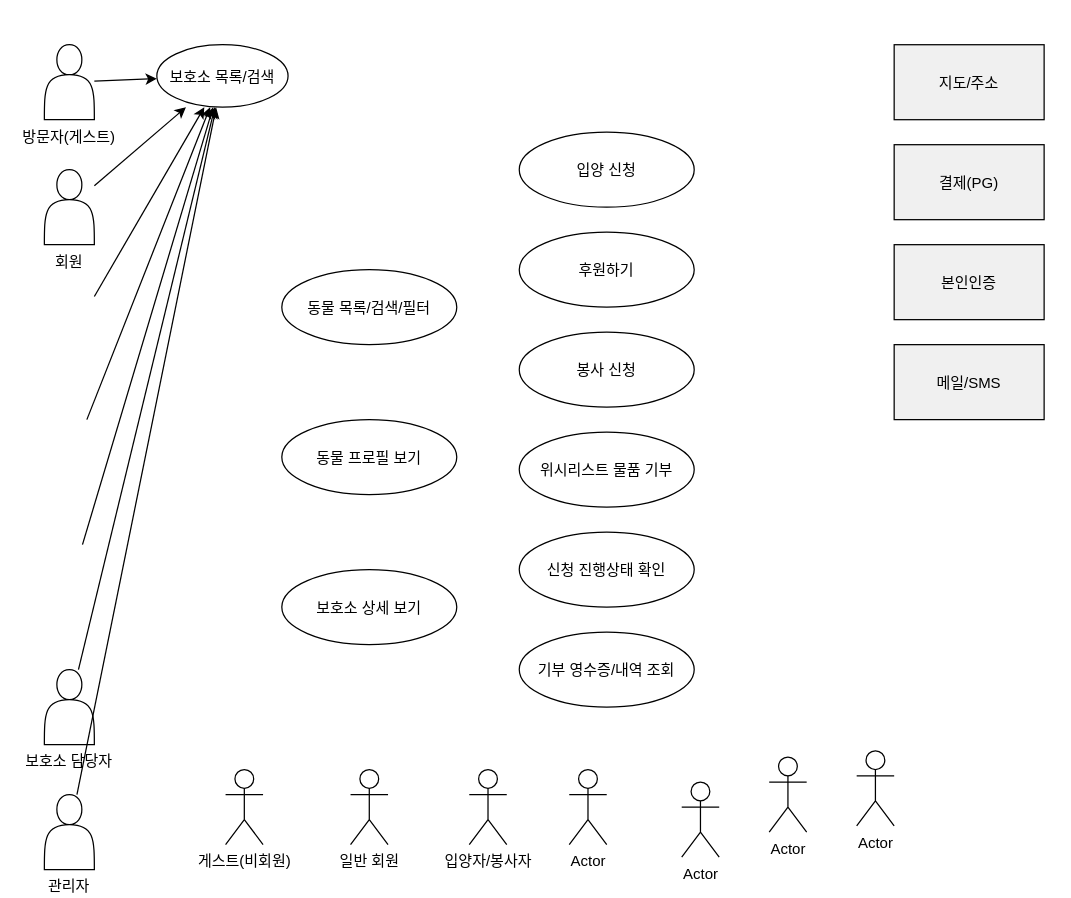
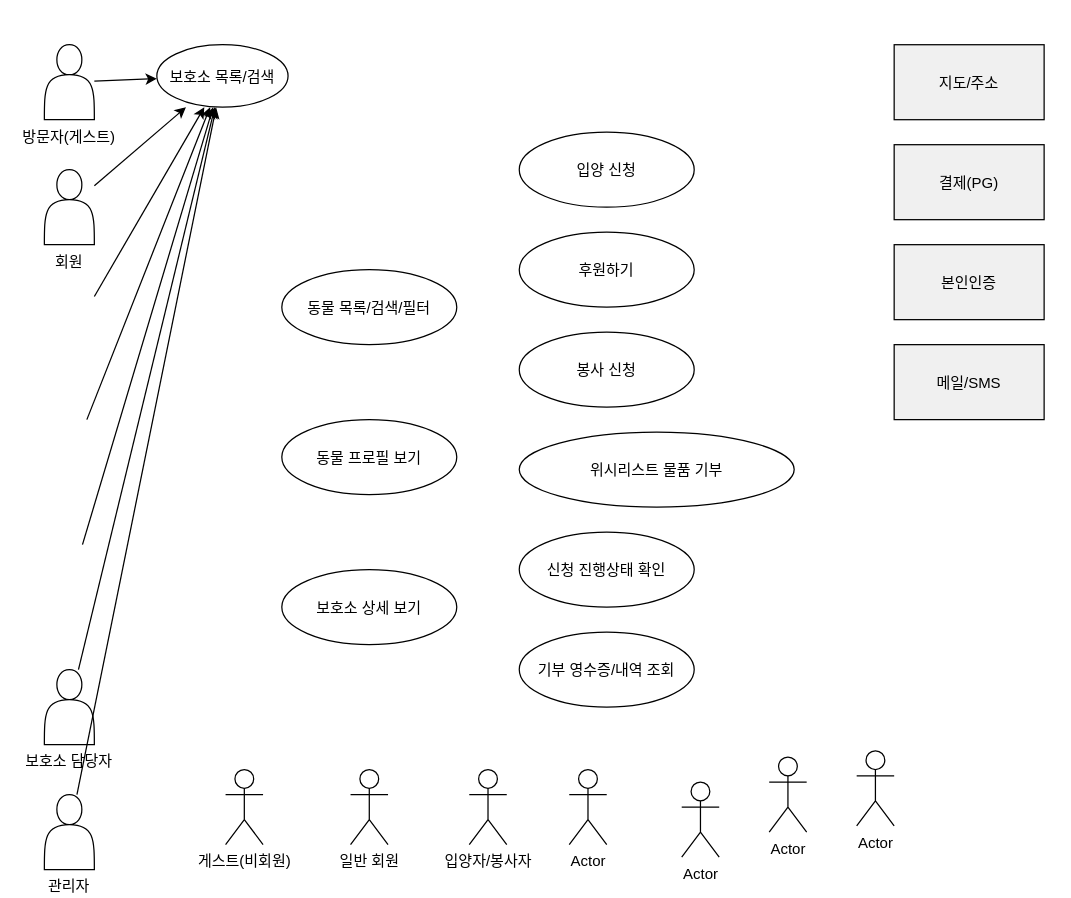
(607, 469) -> (657, 469)
